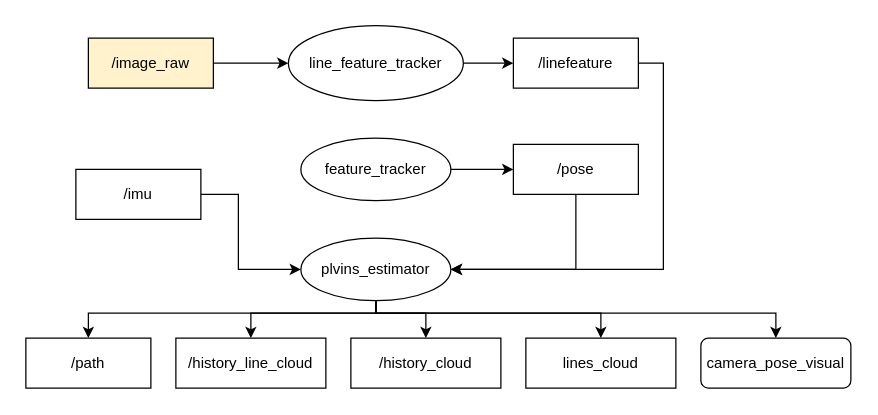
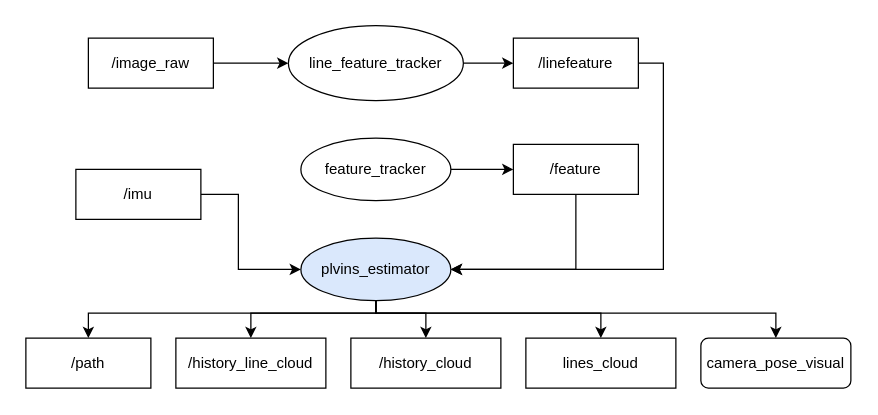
(151, 63) -> (151, 63)
(576, 169) -> (576, 169)
(376, 269) -> (376, 269)
